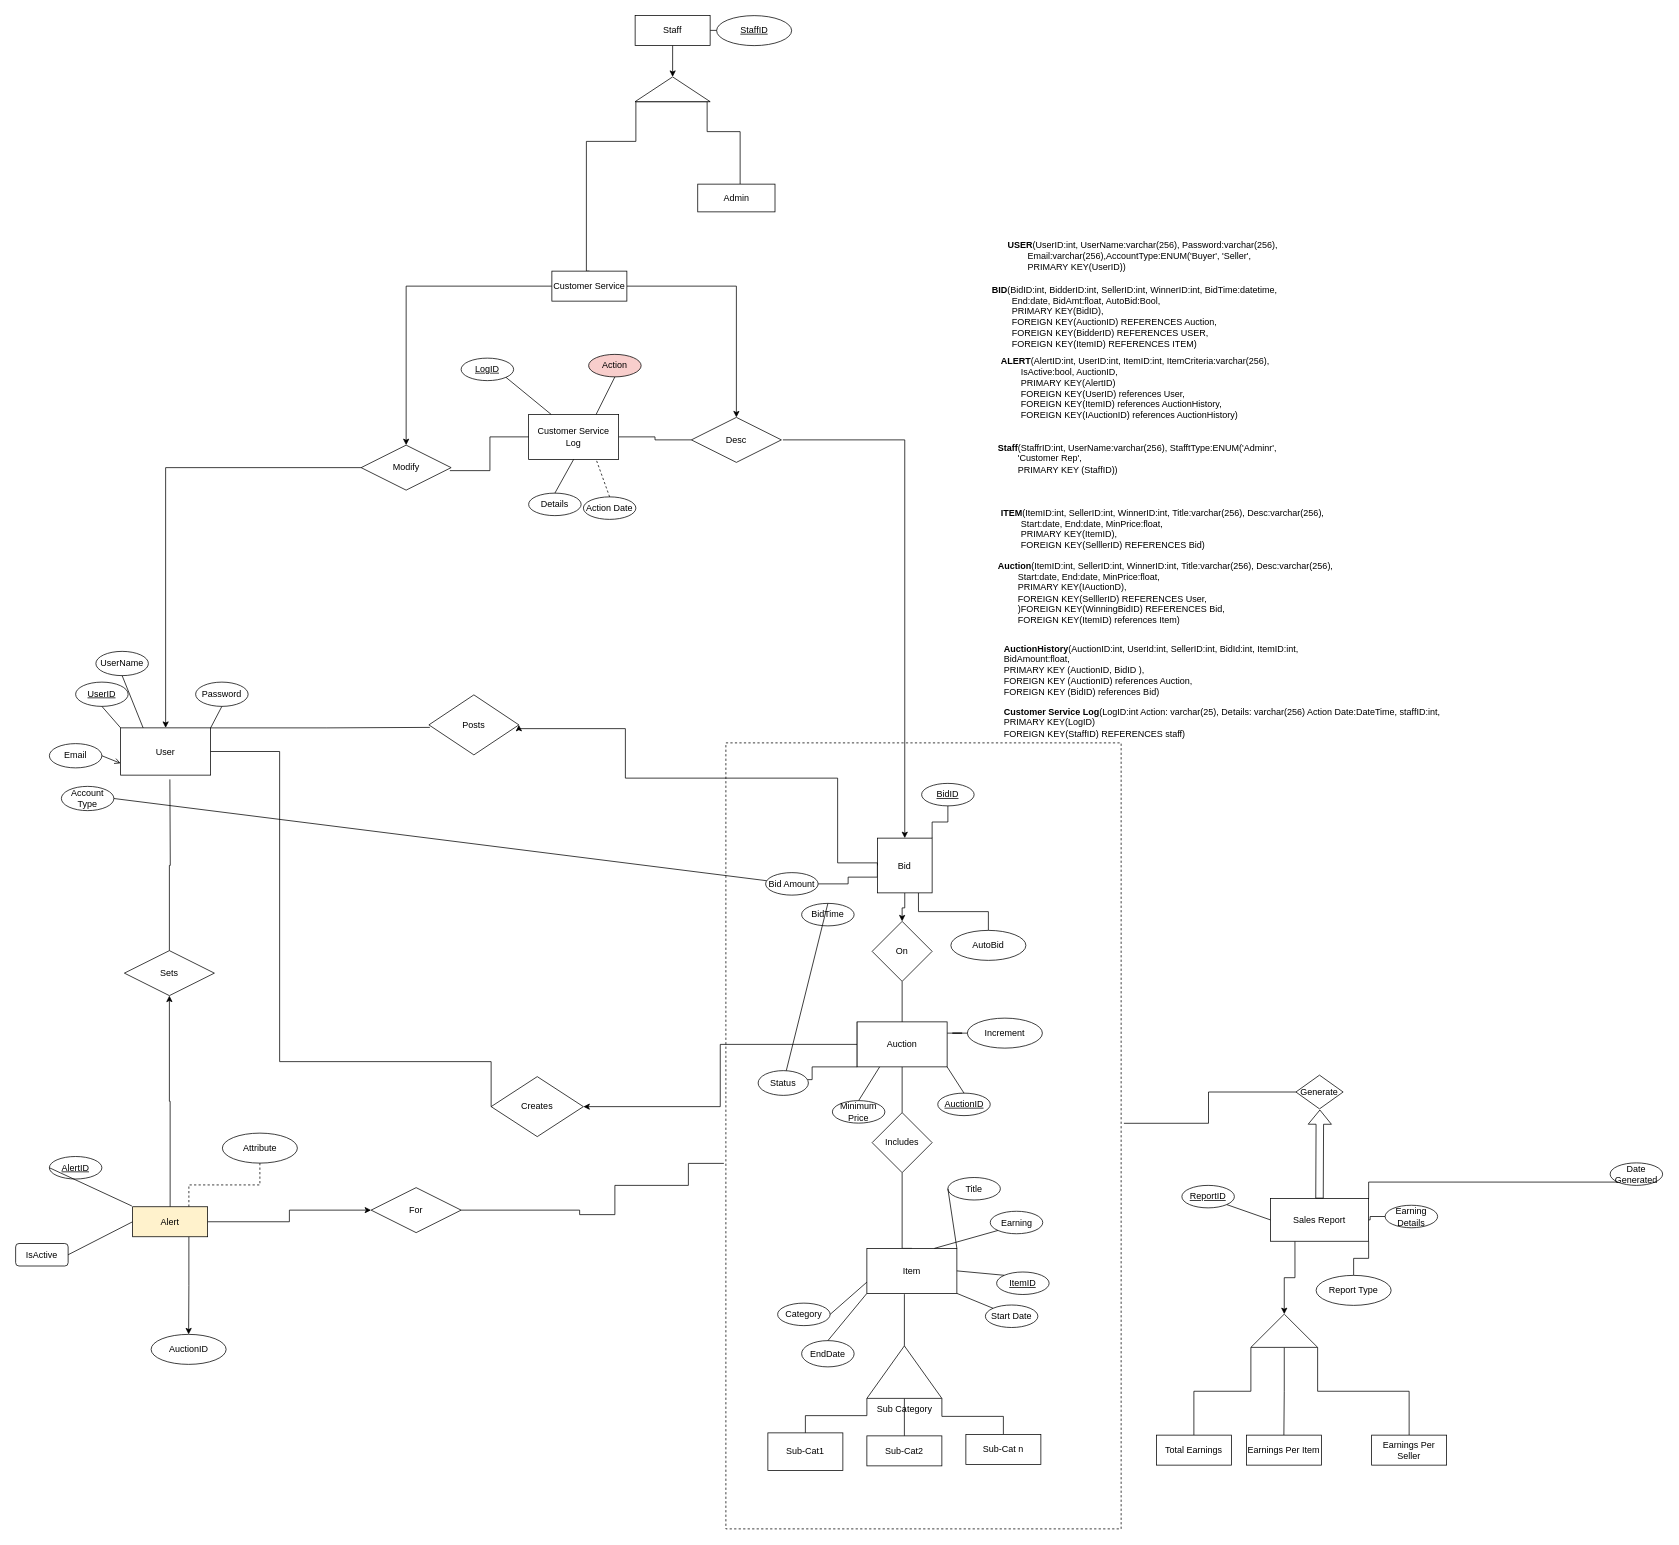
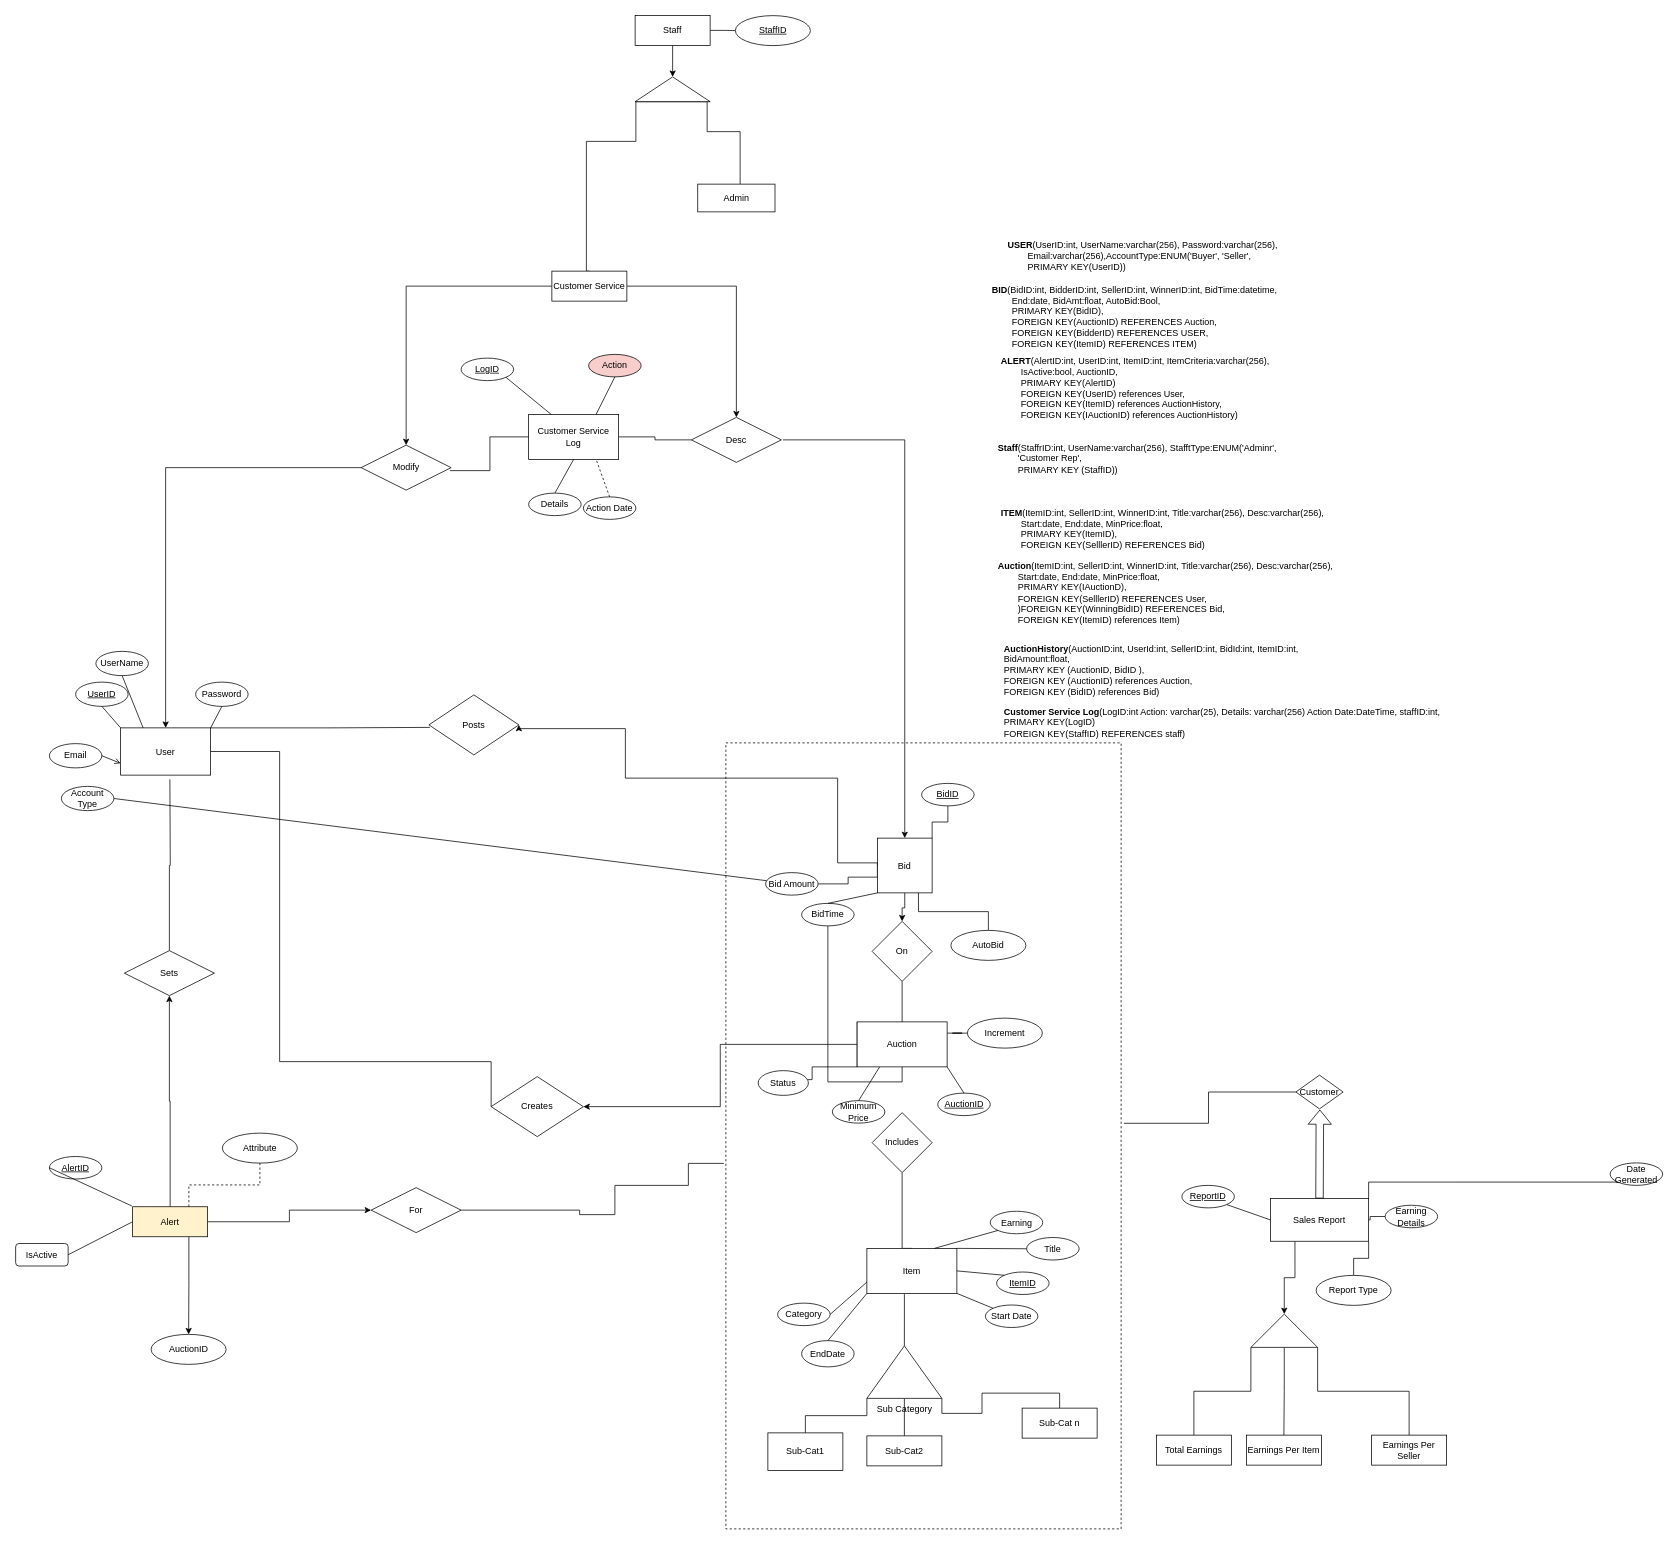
(754, 31) -> (773, 31)
(807, 987) -> (852, 898)
(1319, 1092) -> (1319, 1092)
(902, 1095) -> (828, 1042)
(974, 1189) -> (1053, 1249)
(1003, 1449) -> (1059, 1423)
